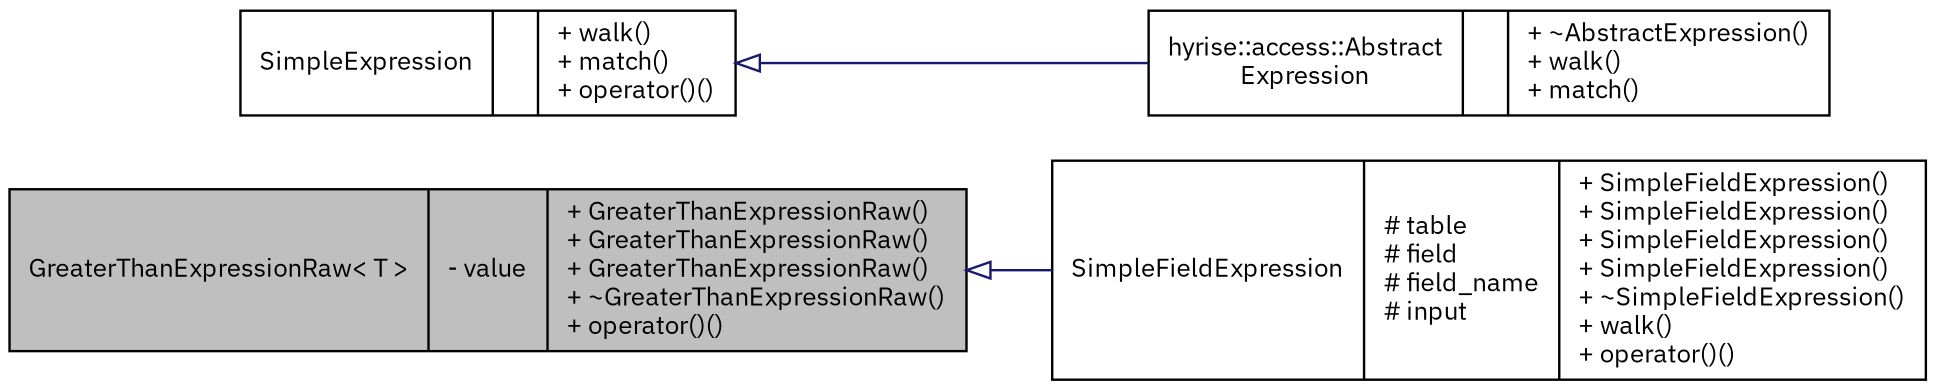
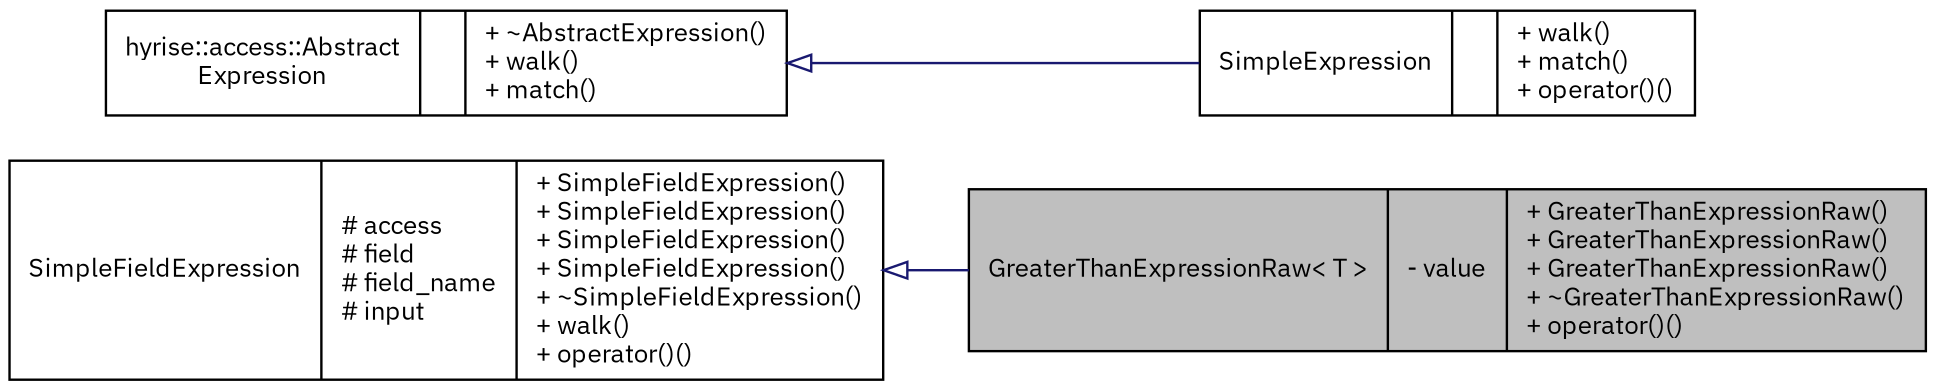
(954, 63) -> (1005, 63)
(1426, 226) -> (392, 226)
(1021, 270) -> (938, 270)
